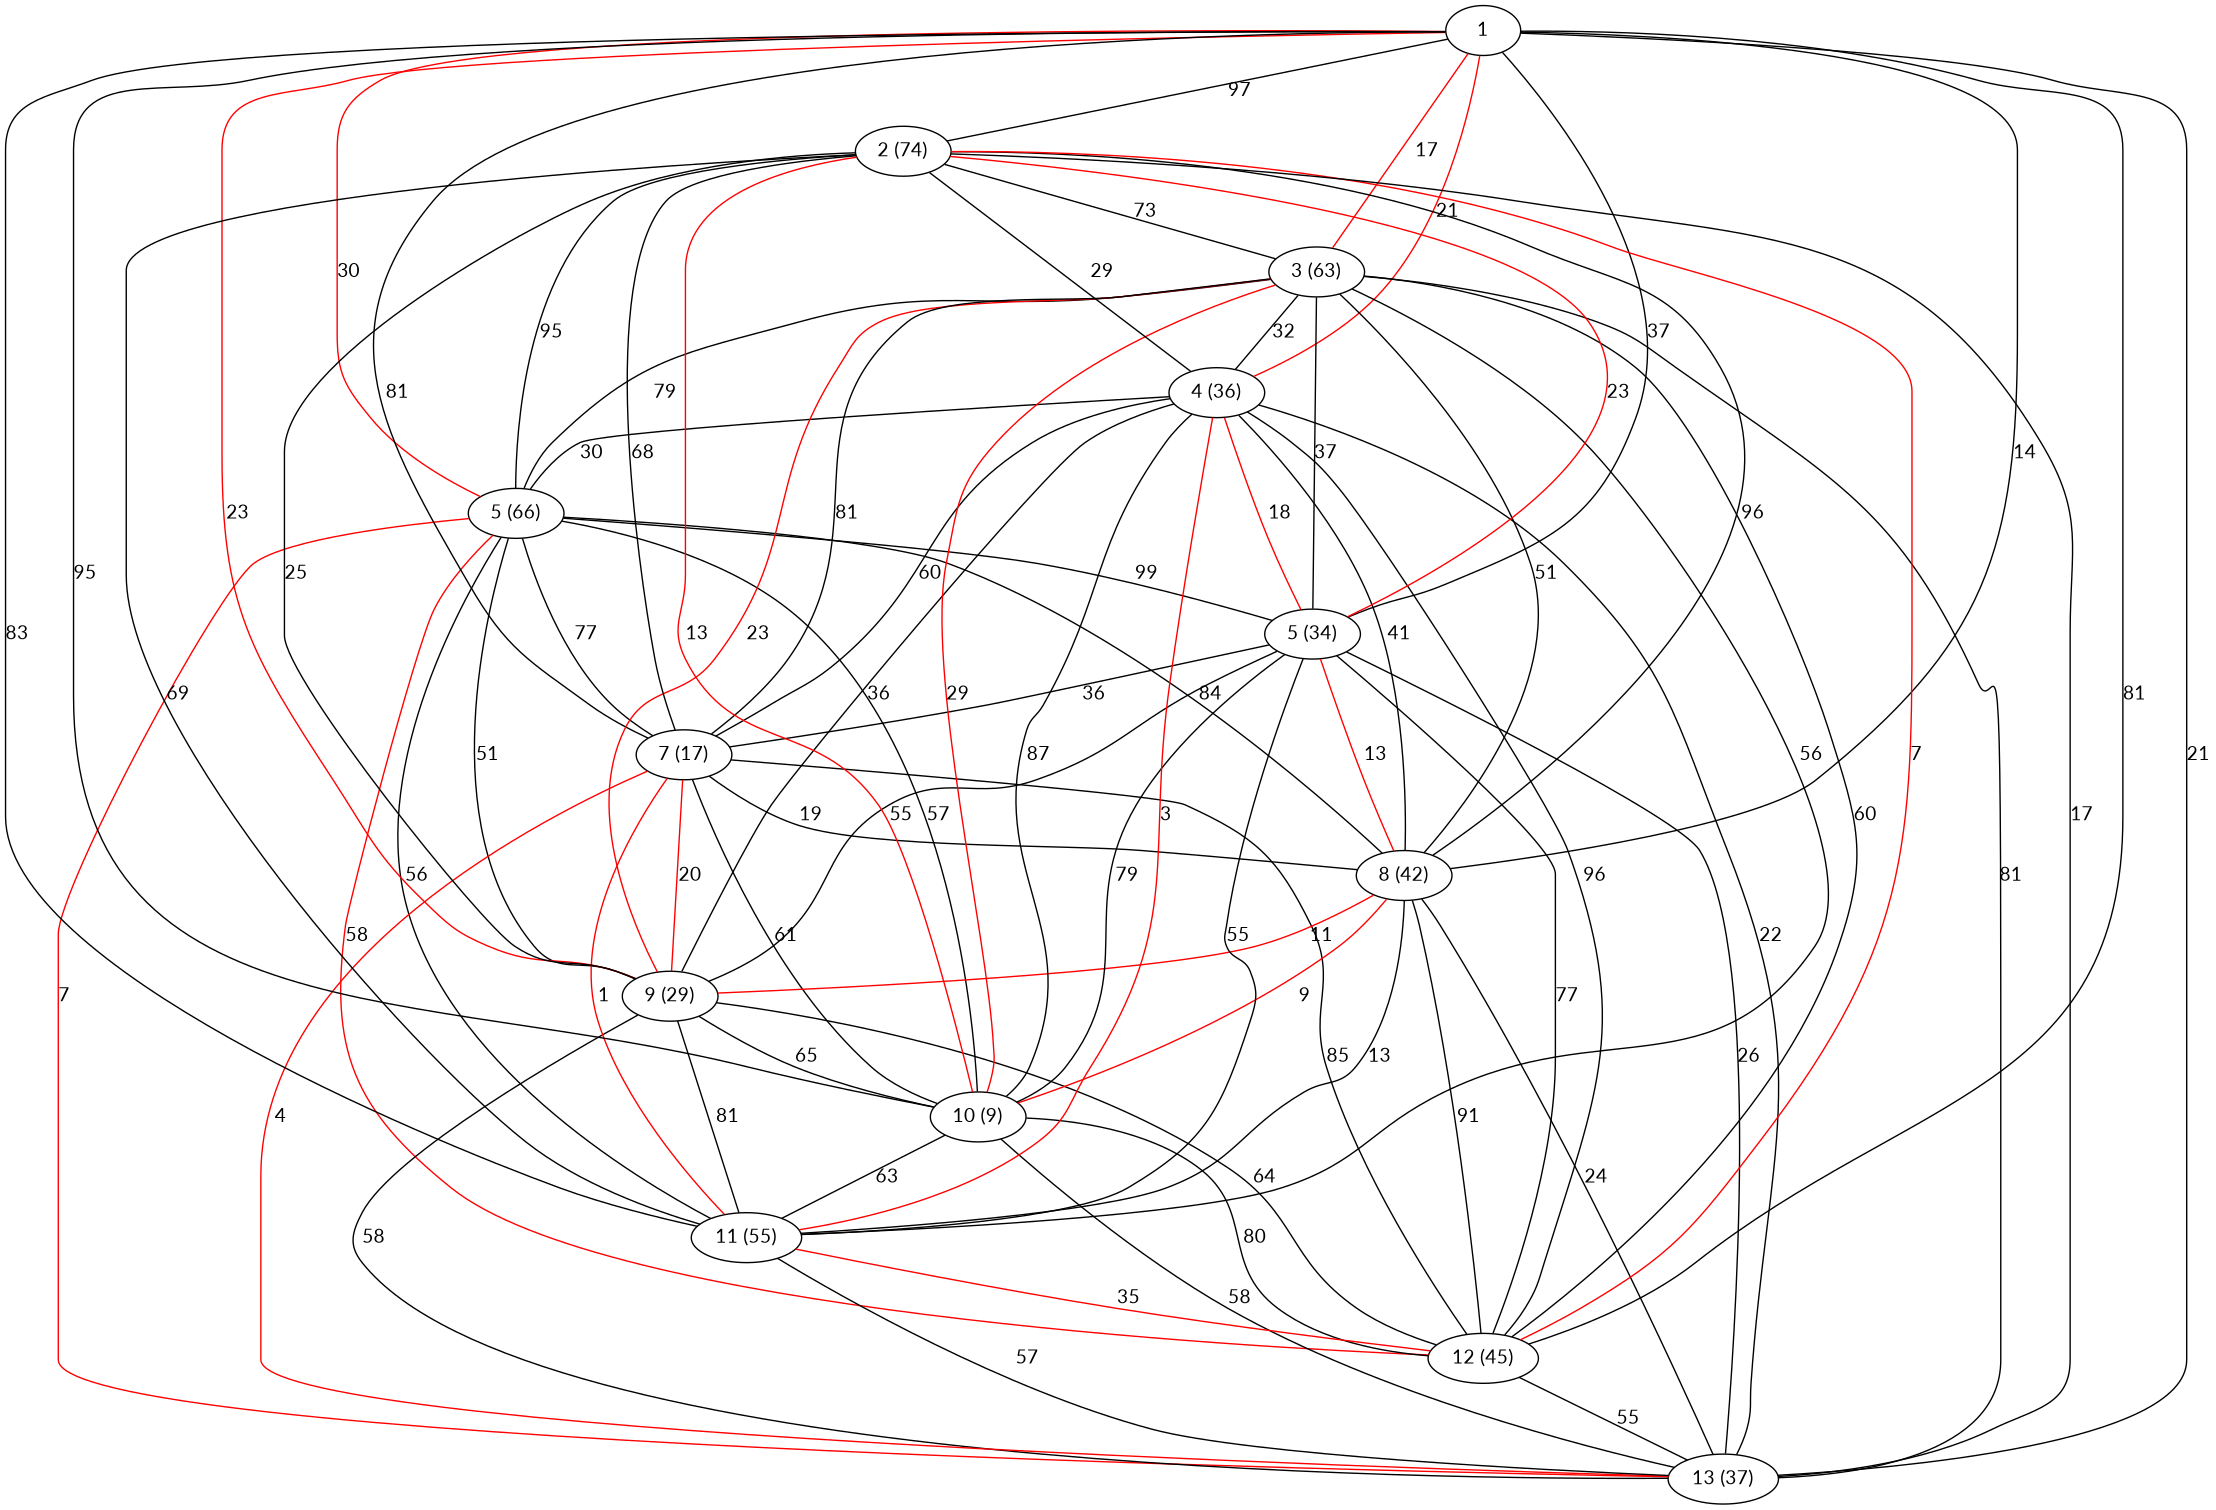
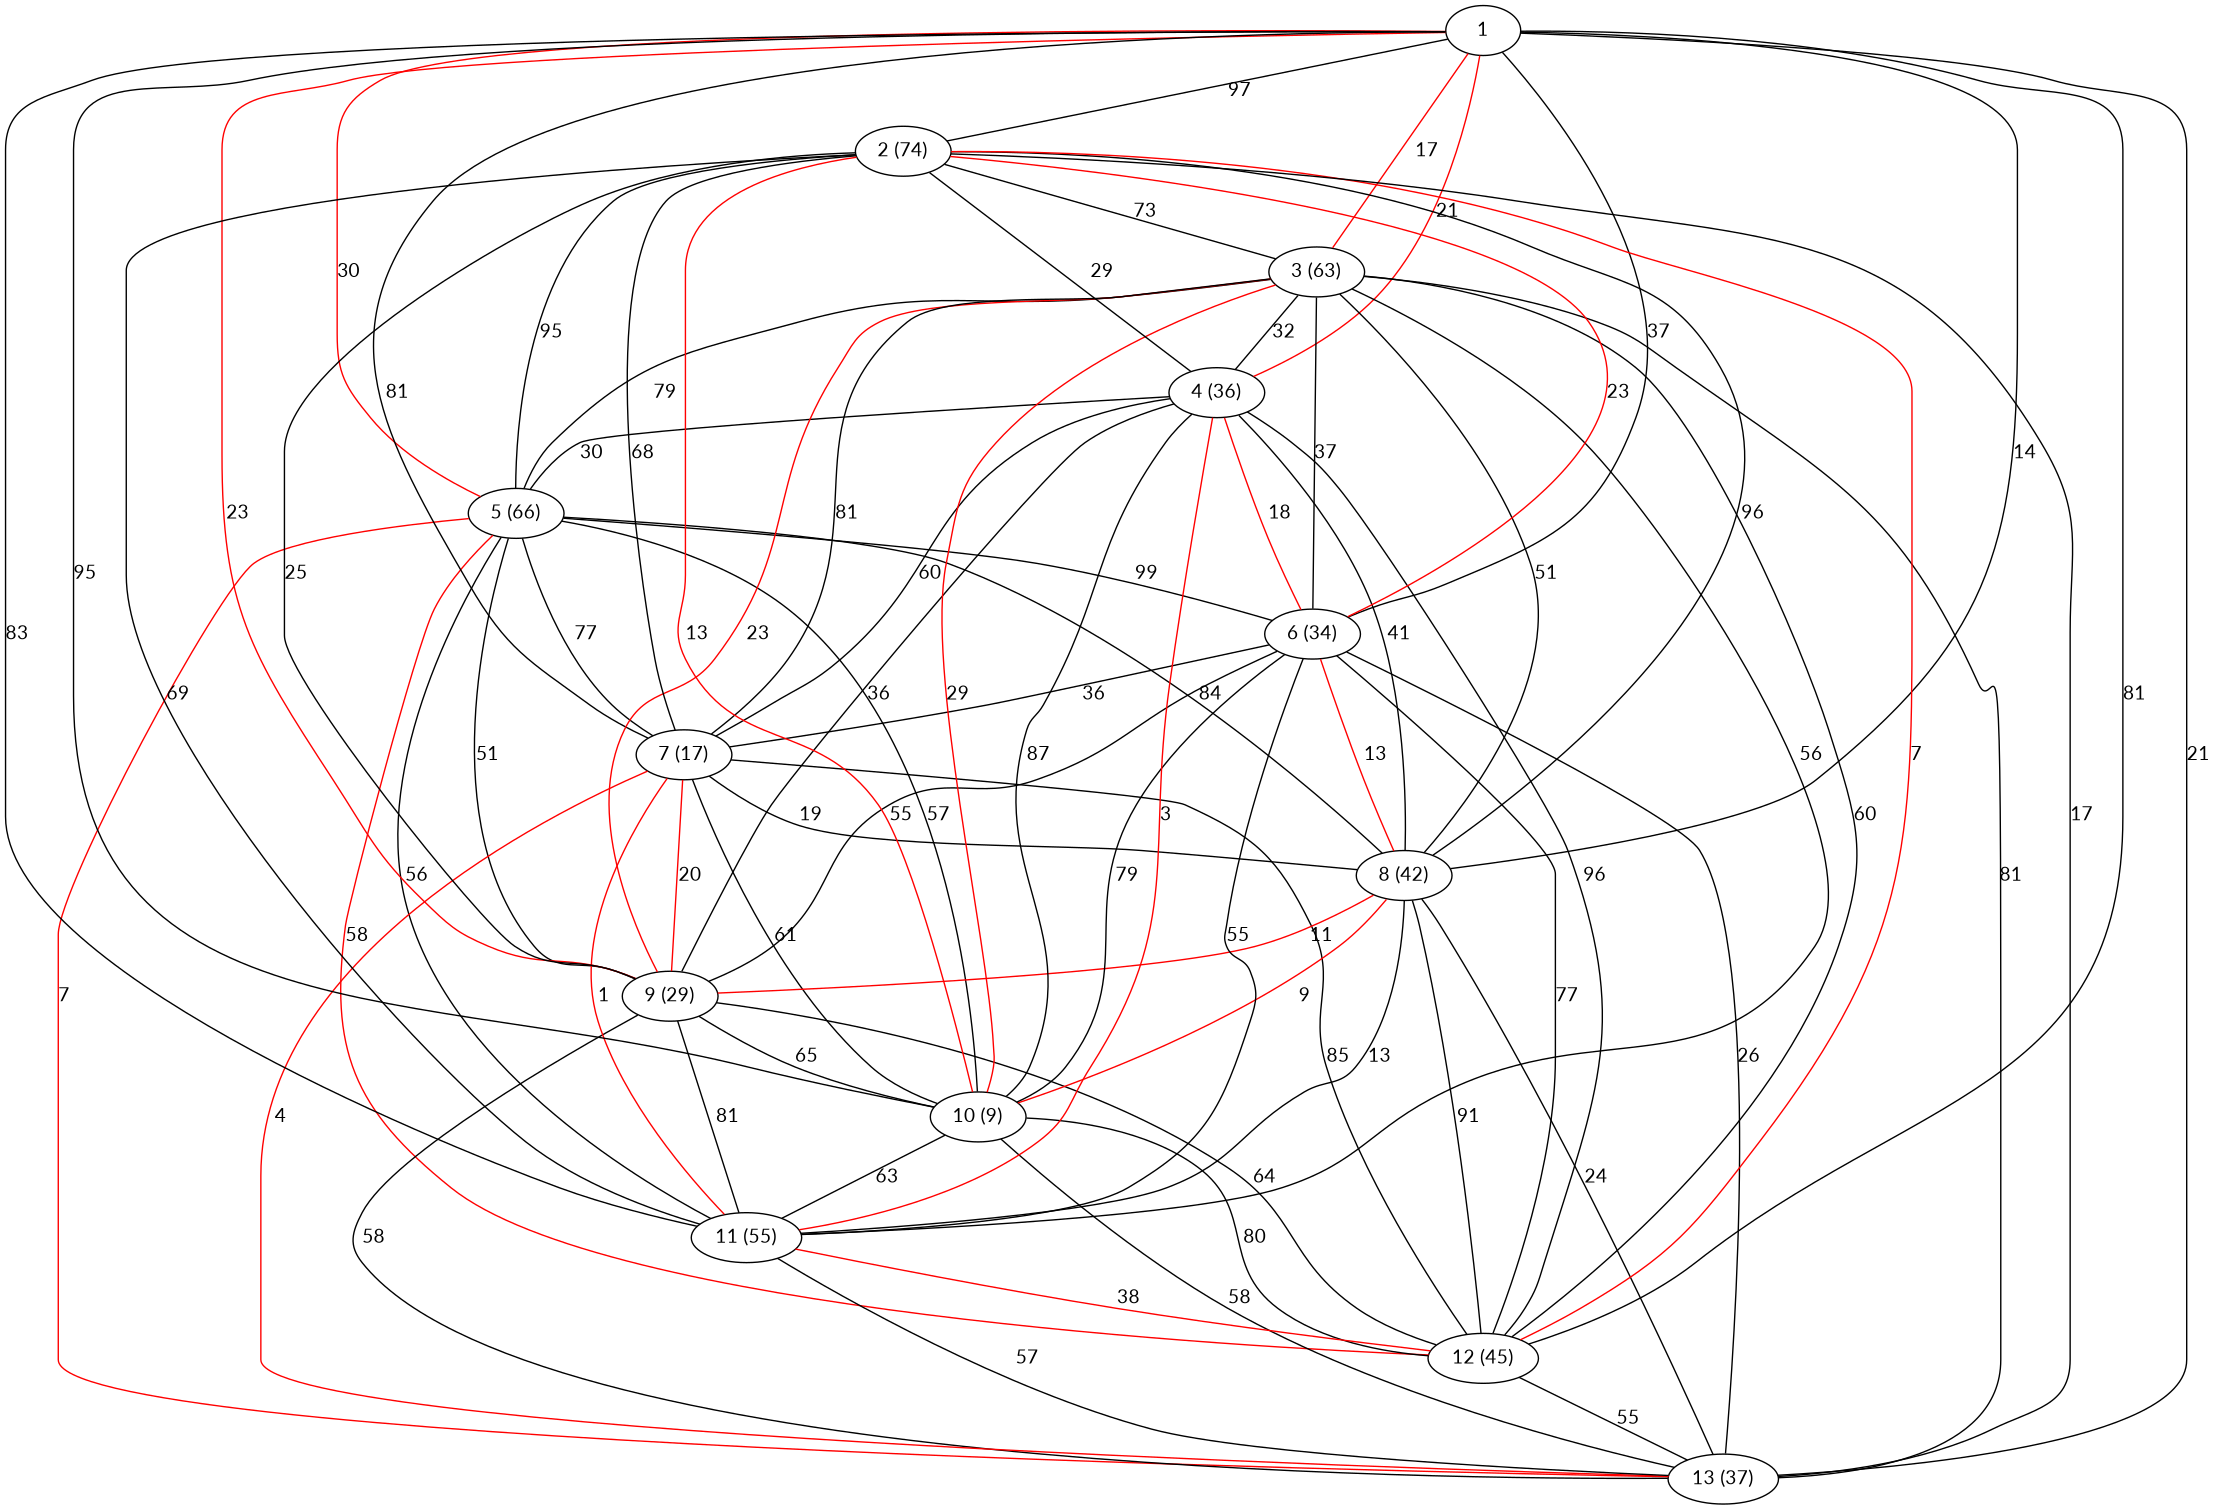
(1313, 634) -> (1313, 634)
(1704, 789) -> none
(1129, 1298) -> (1129, 1298)
